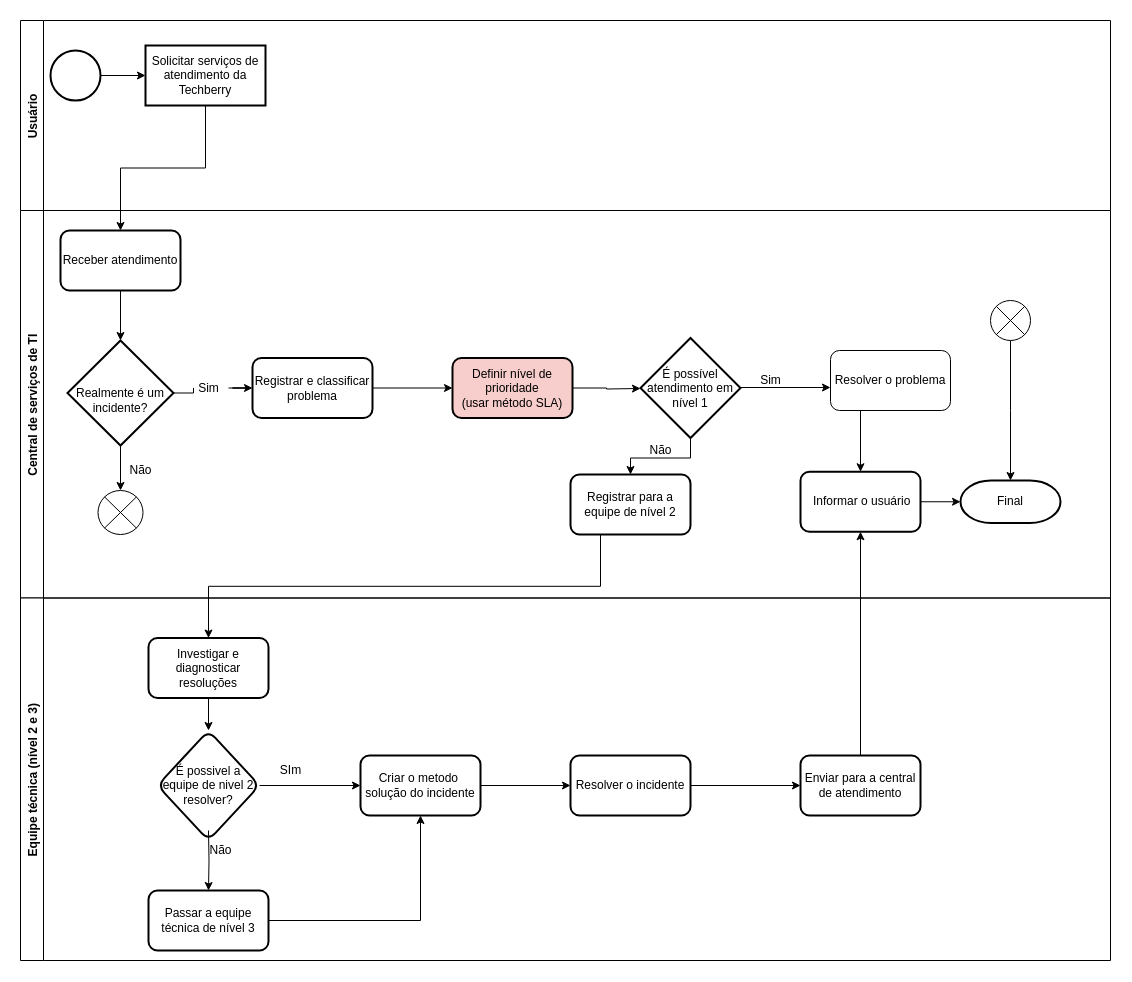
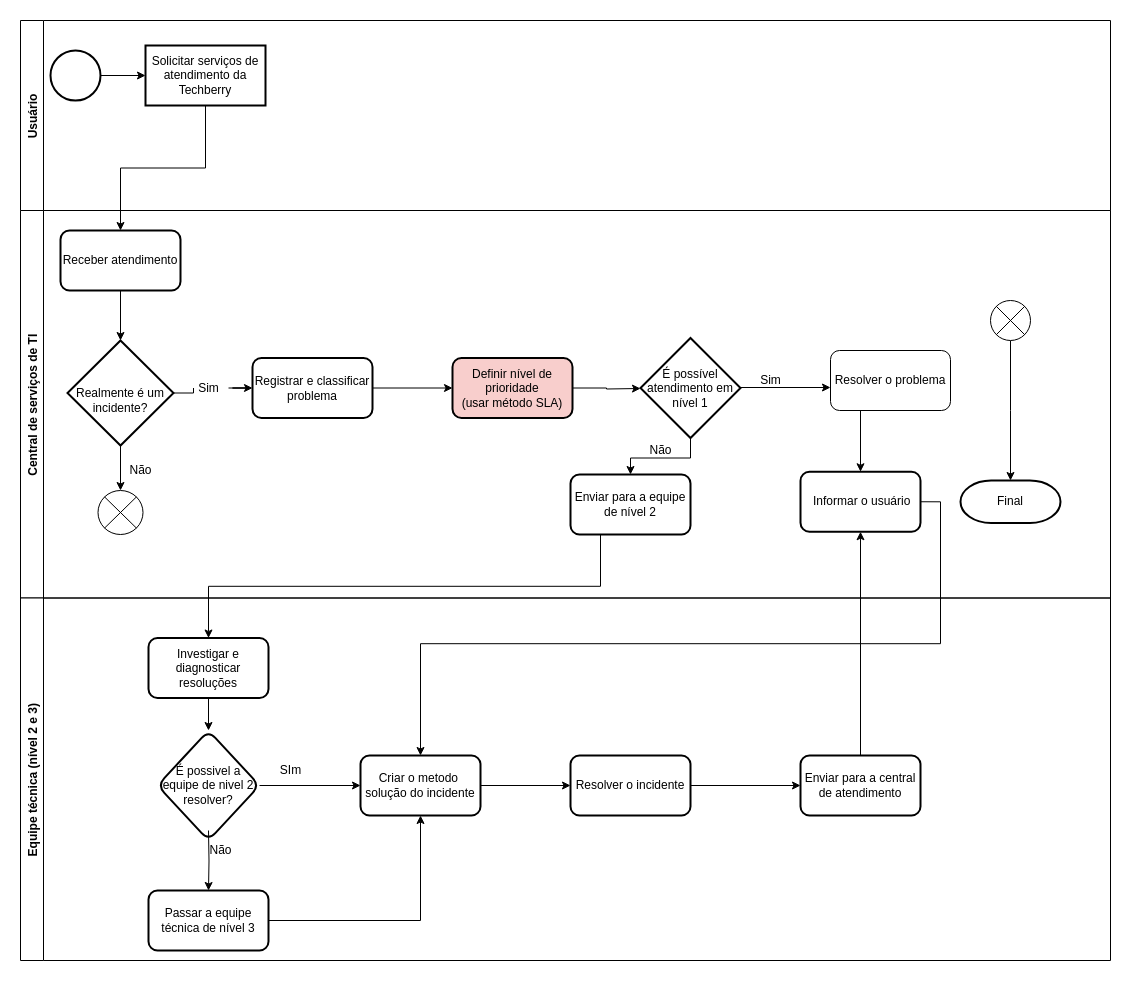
(946, 502) -> (701, 644)
(631, 505) -> (631, 505)
